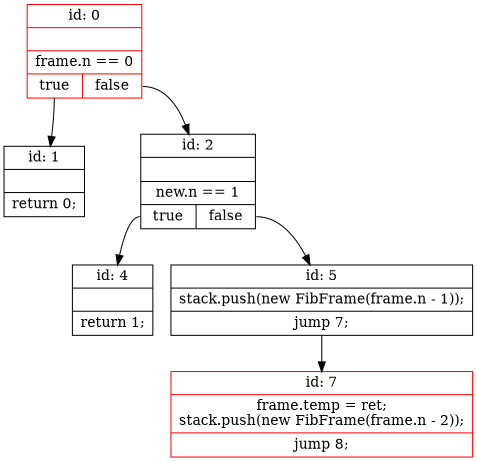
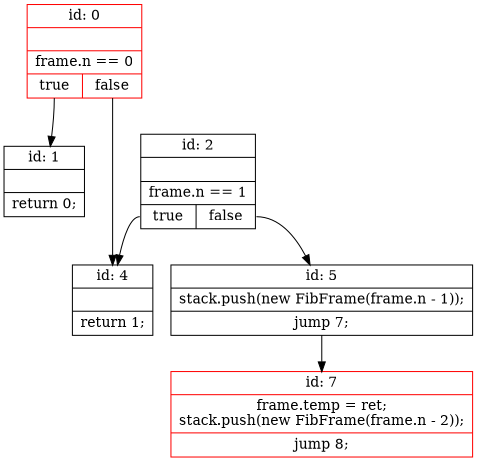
(170, 99) -> (113, 177)
(198, 193) -> (198, 193)
